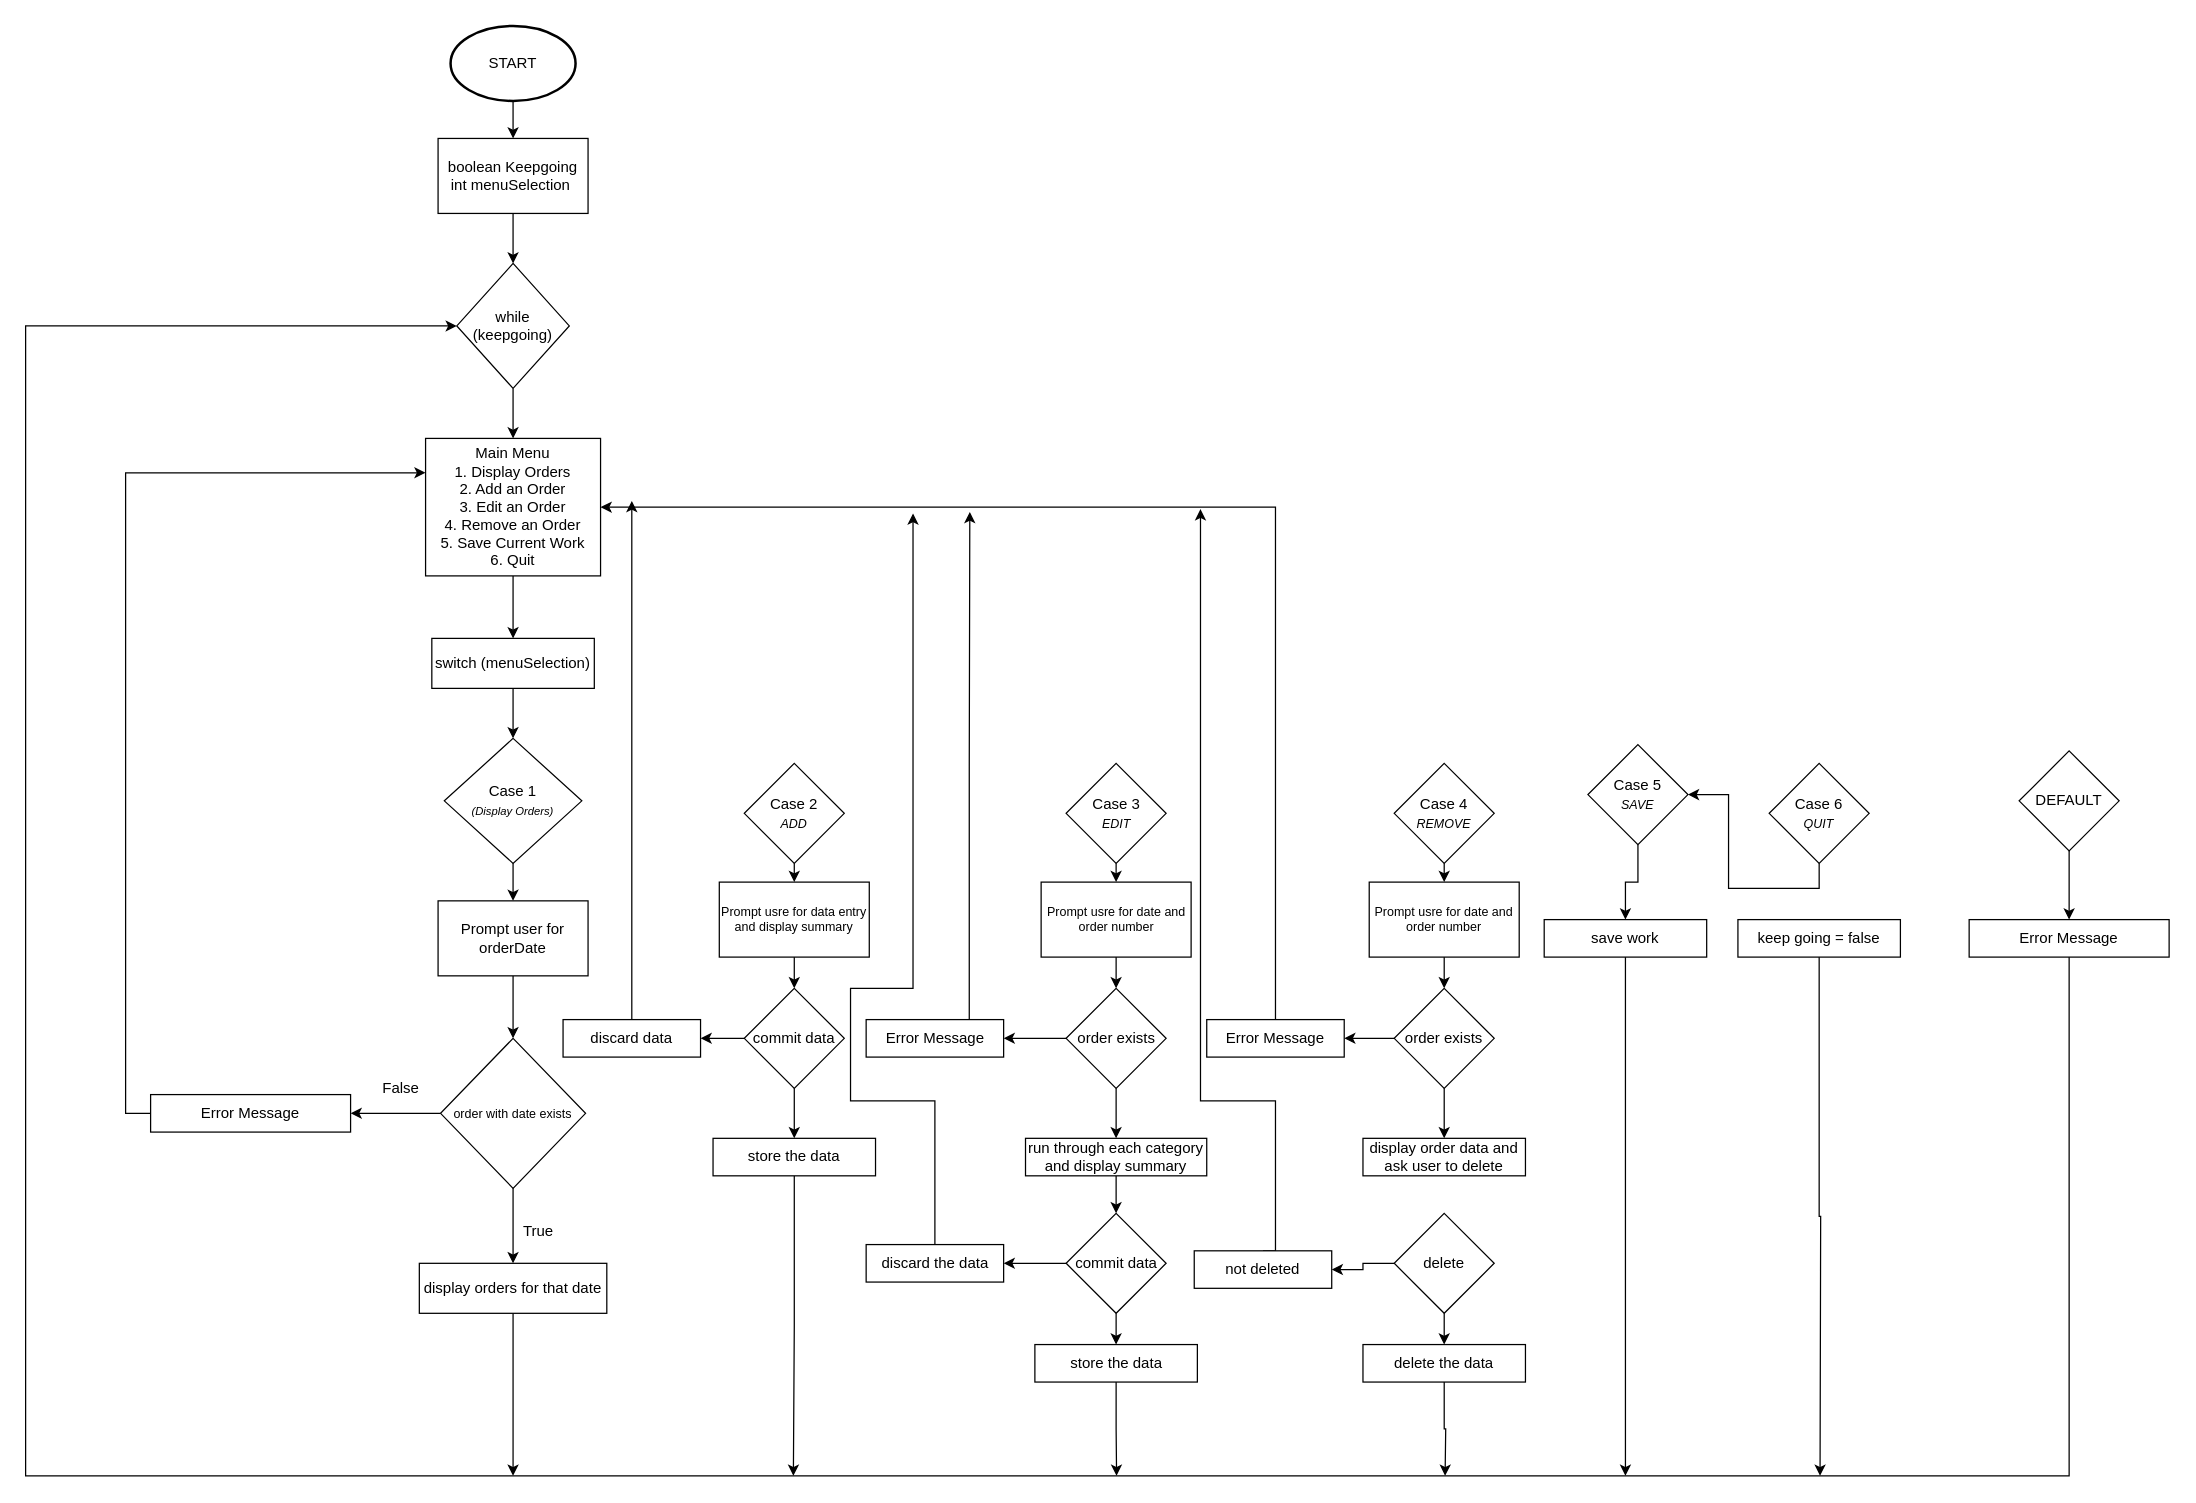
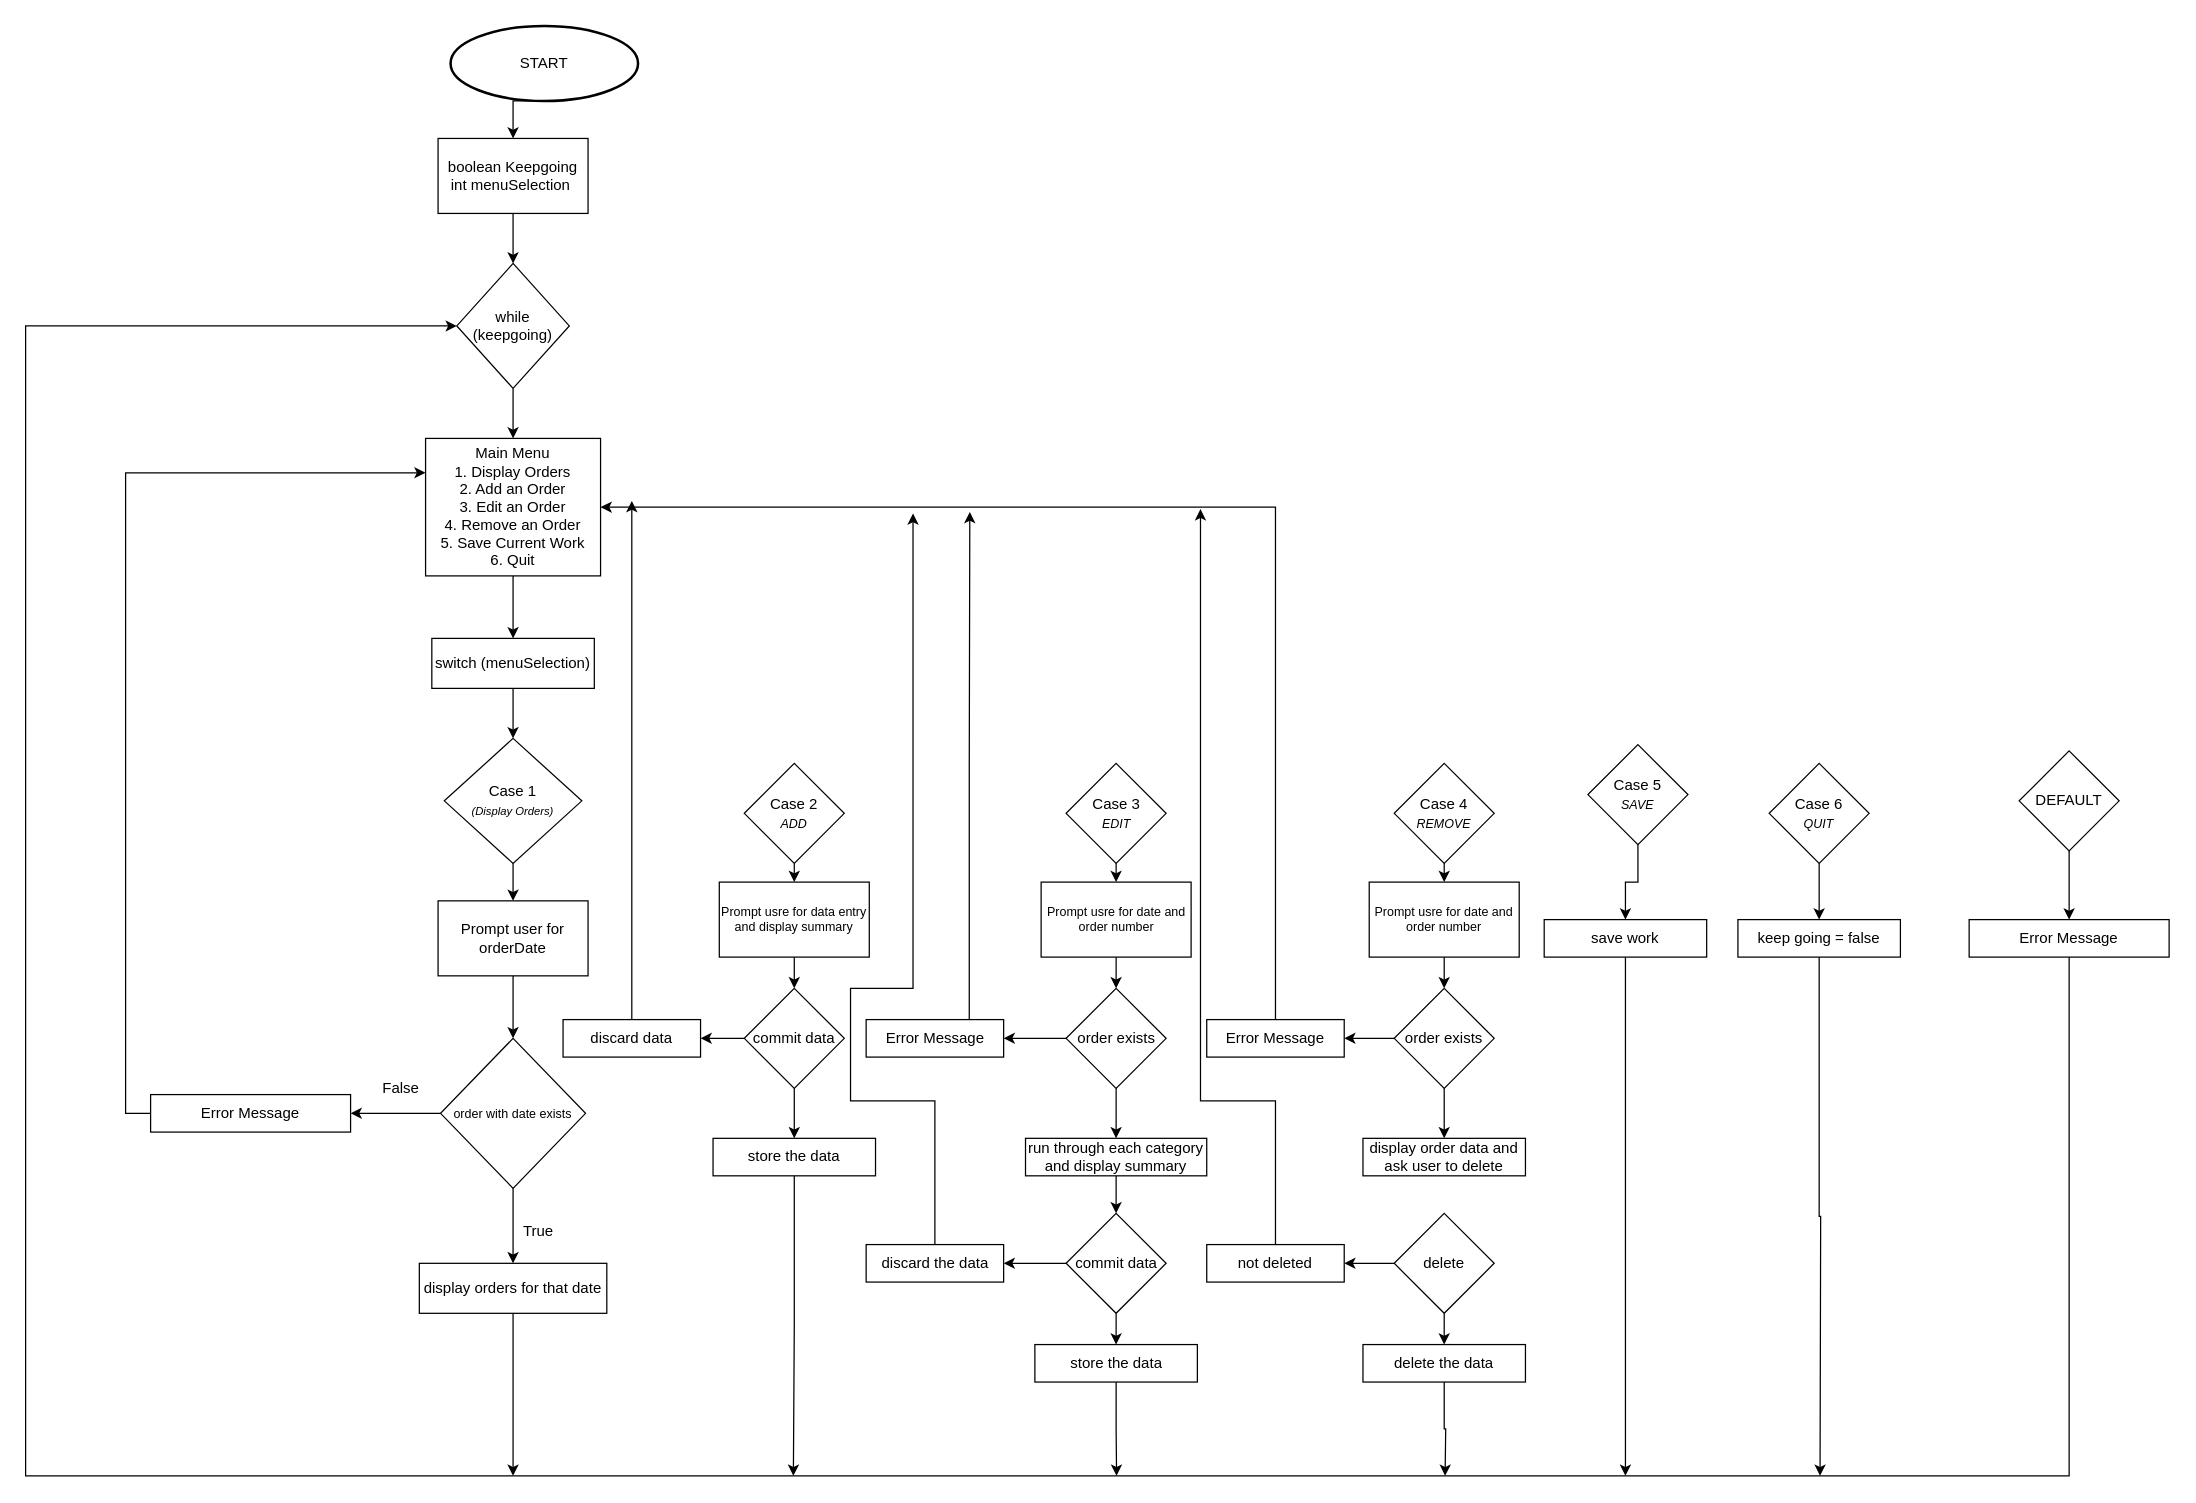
(513, 63) -> (544, 63)
(1729, 872) -> (1819, 898)
(1263, 1269) -> (1276, 1263)
